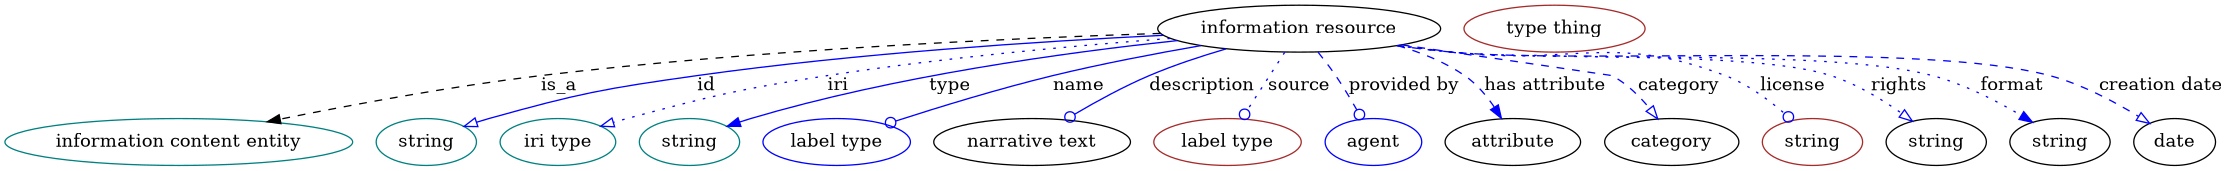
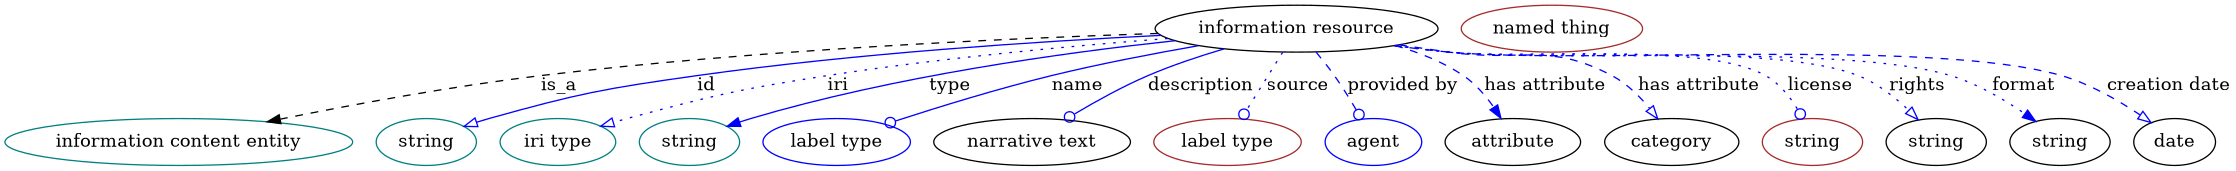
(1554, 29) -> (1552, 29)
(1679, 85) -> (1699, 85)
